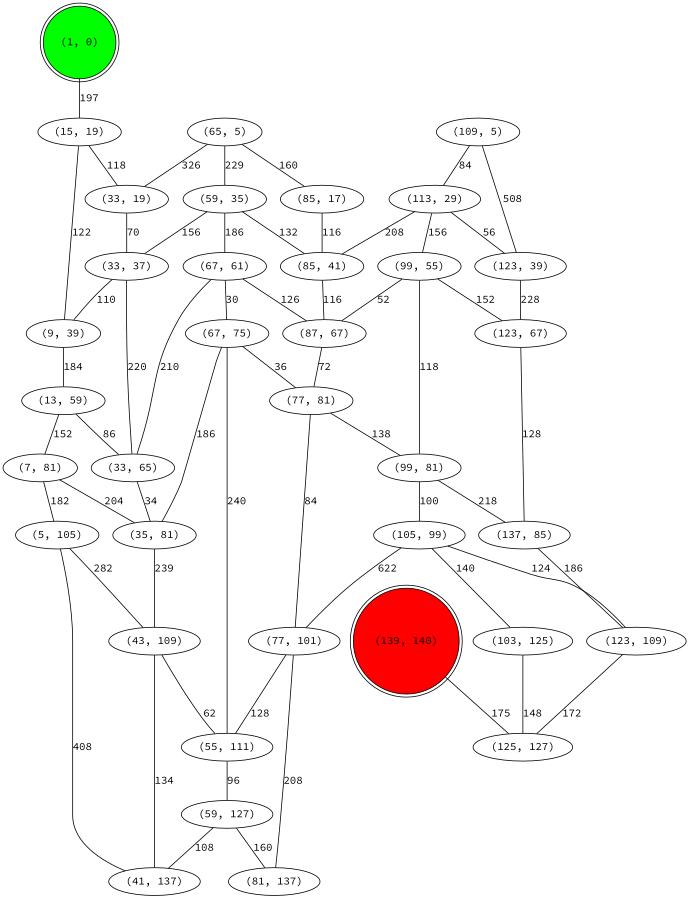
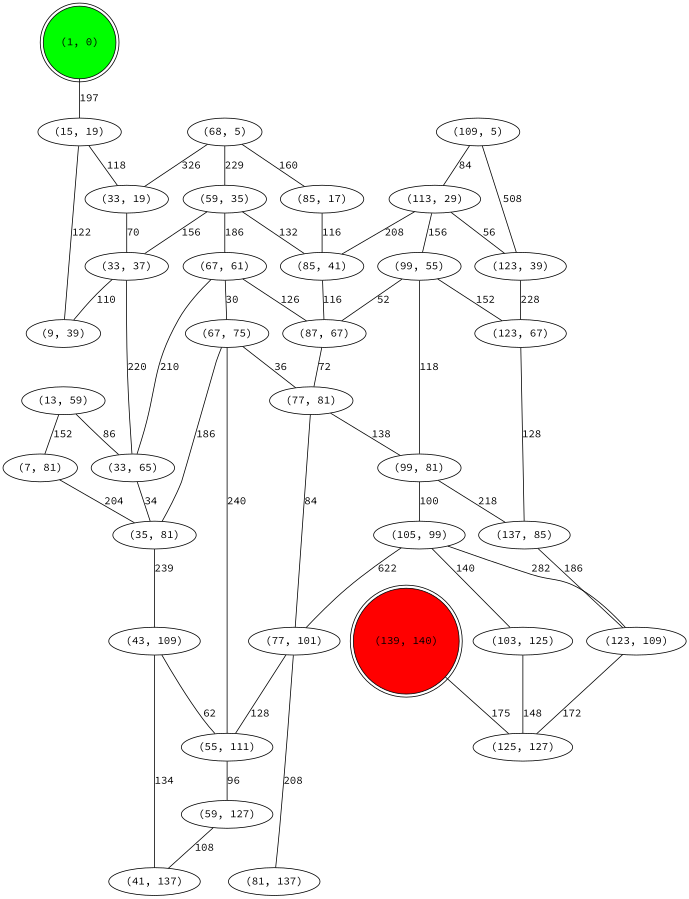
(225, 132) -> (225, 132)
(63, 367) -> none
(57, 535) -> none
(541, 569) -> (541, 569)
(251, 848) -> none
